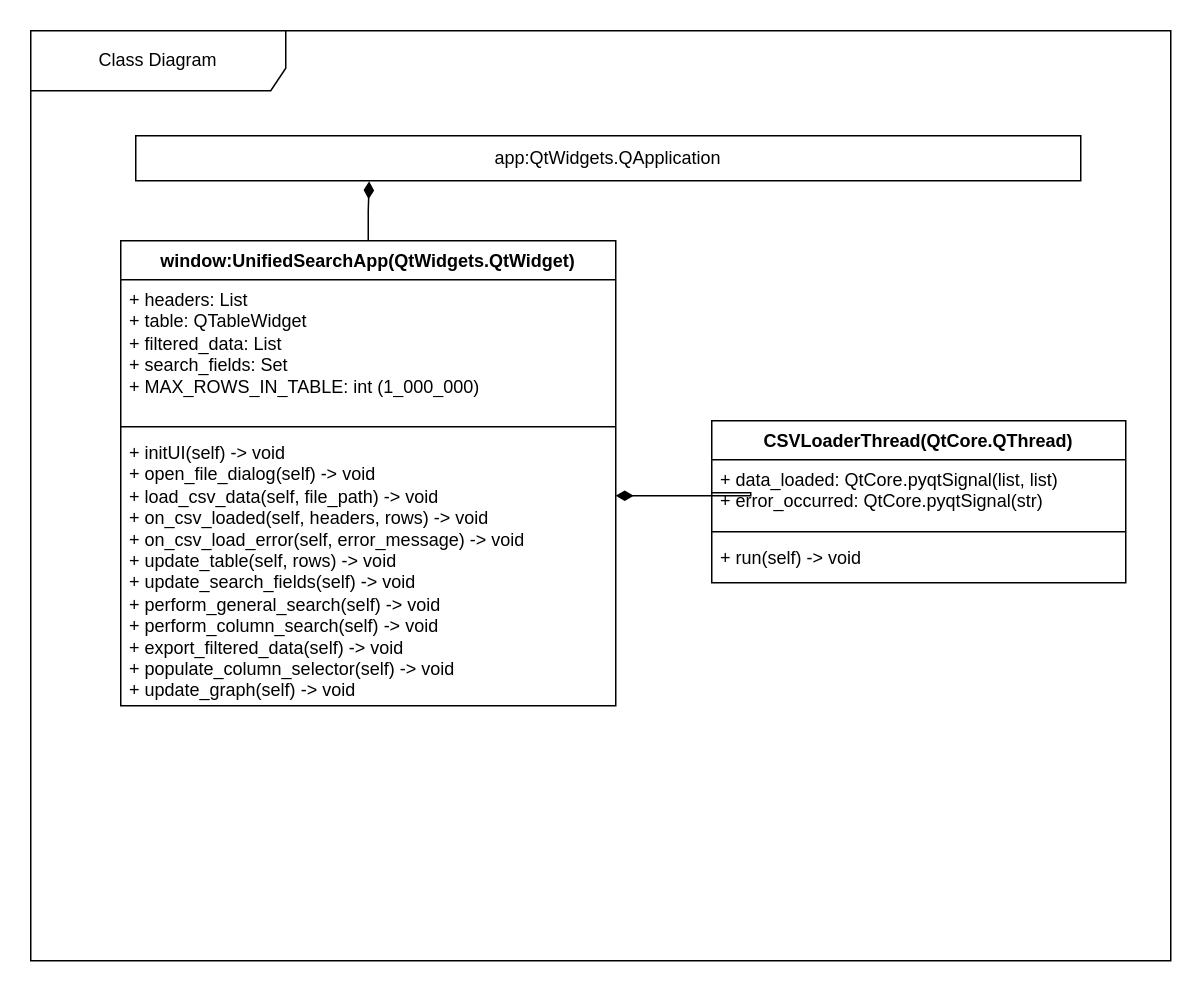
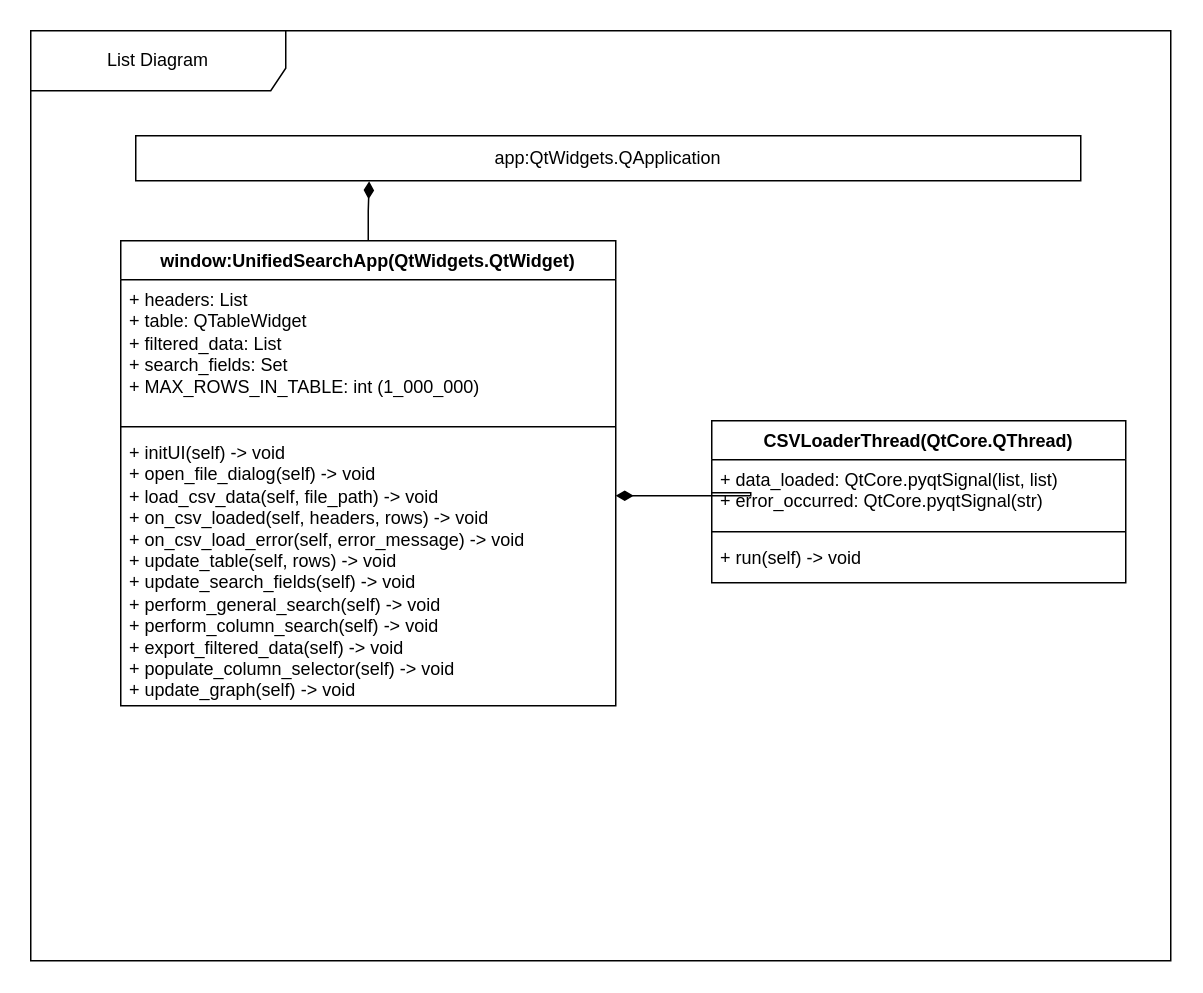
(158, 61) -> (158, 61)
